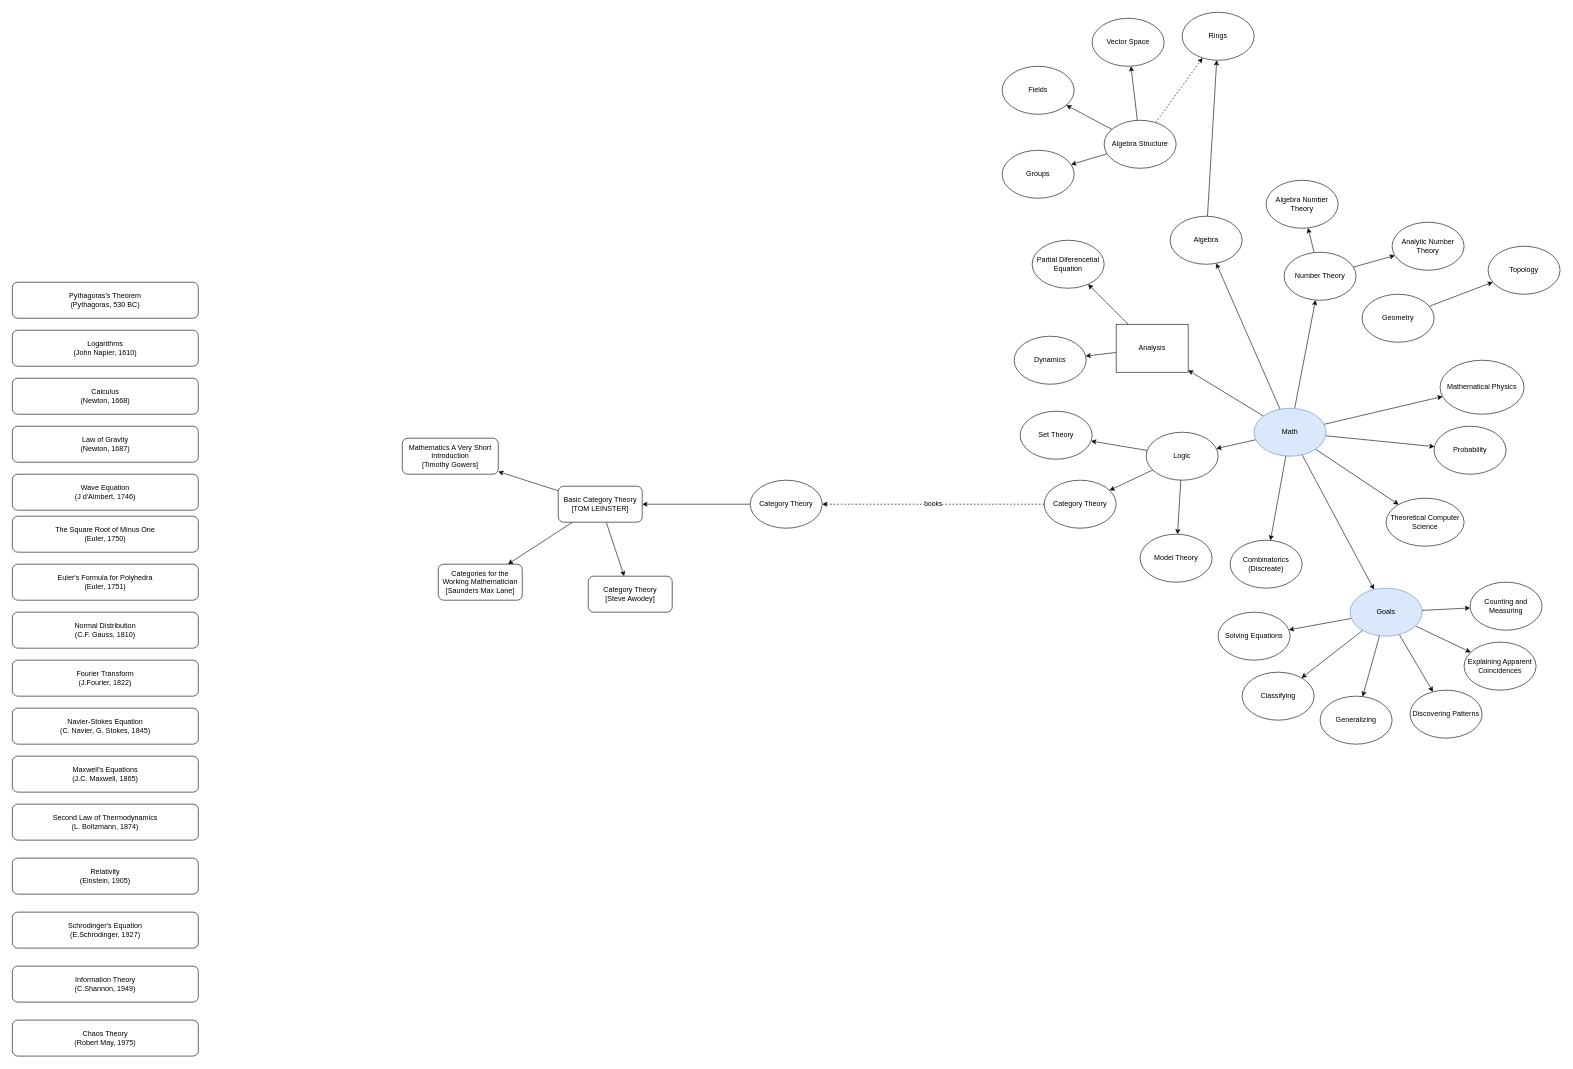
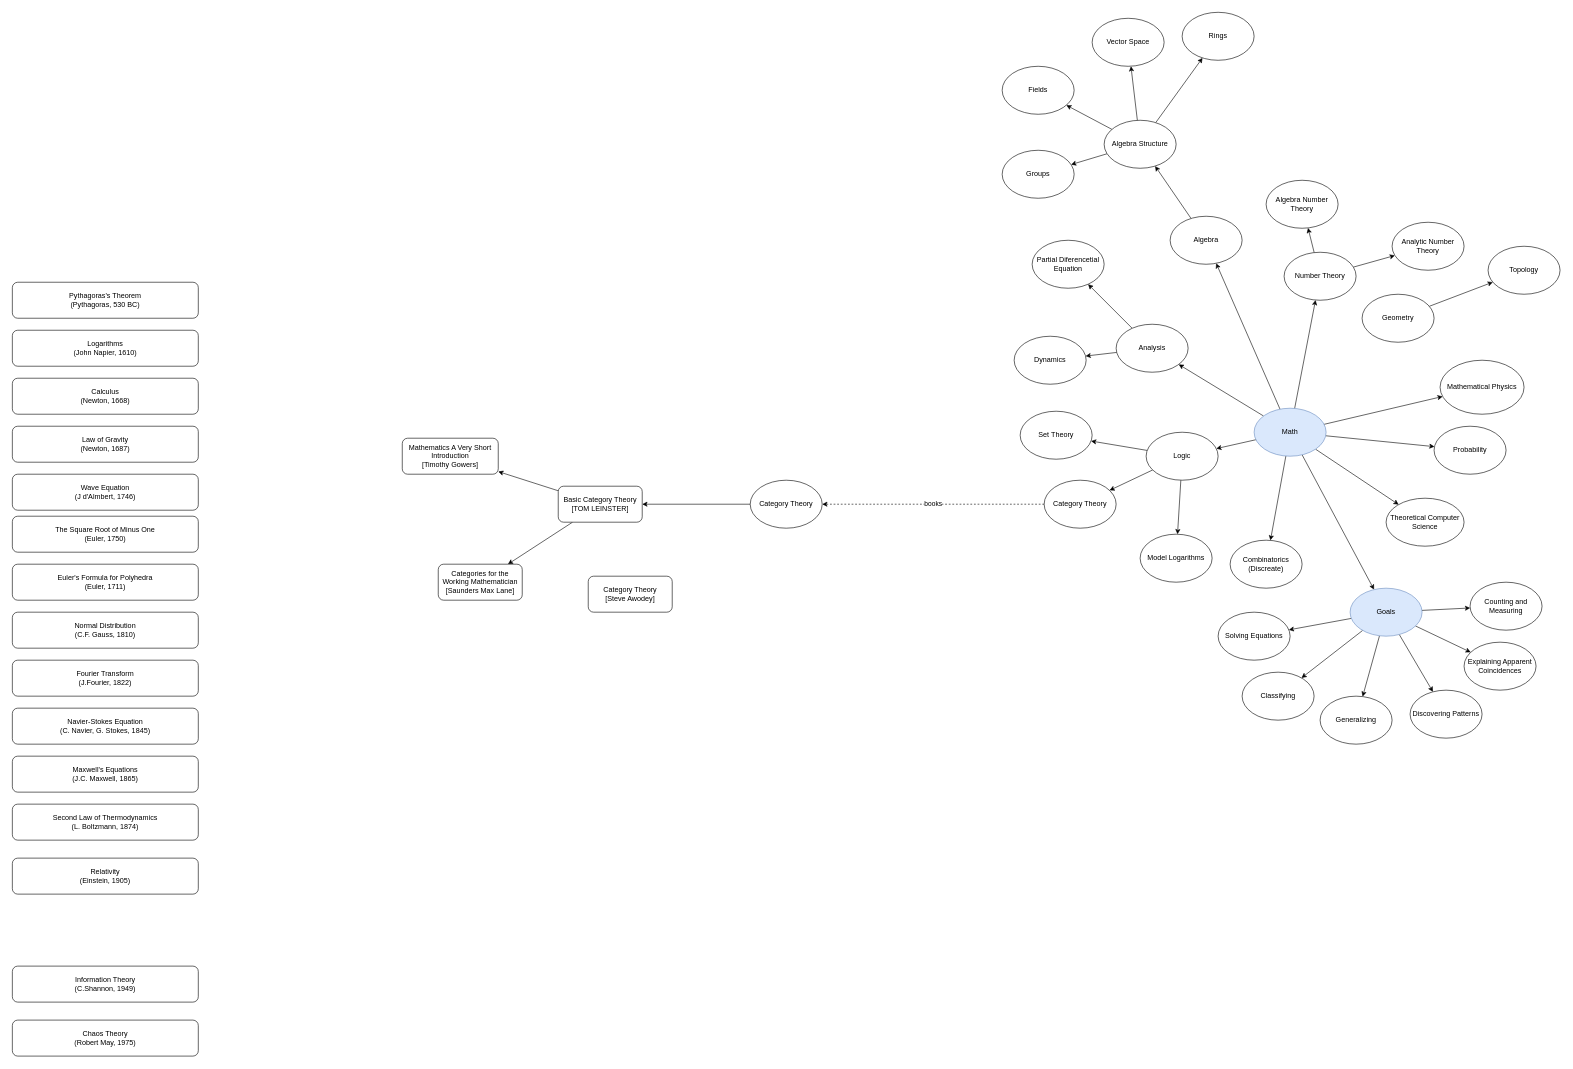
(1178, 92) -> (1178, 92)
(1209, 199) -> (1175, 194)
(1152, 348) -> (1152, 348)
(615, 547) -> none
(1176, 558) -> (1176, 558)
(105, 582) -> (105, 582)
(105, 930) -> none
